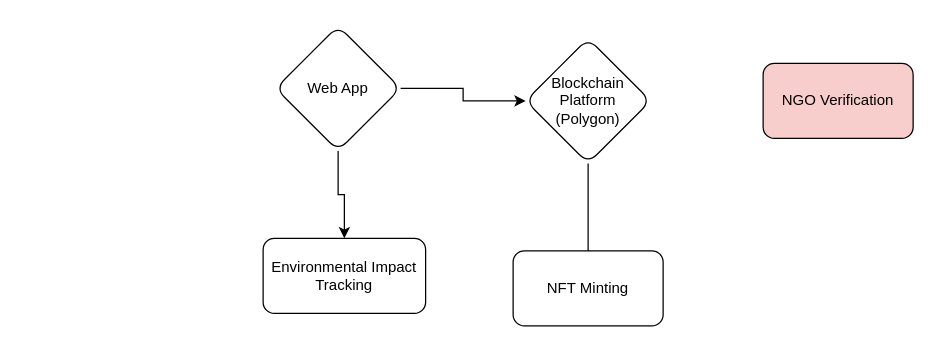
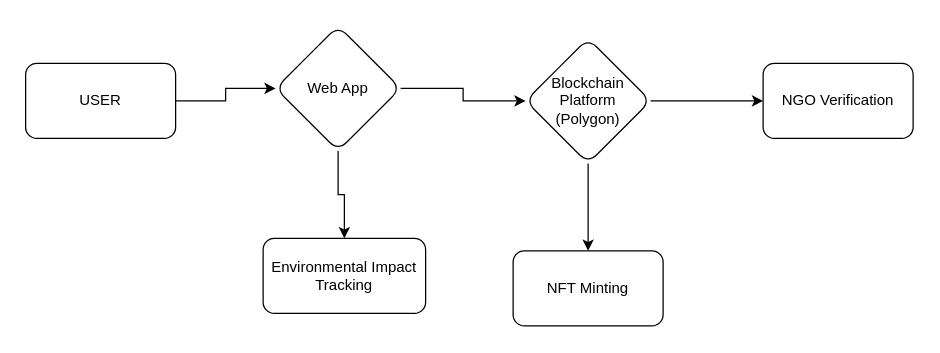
none -> (226, 99)
none -> (101, 101)
none -> (703, 101)
(838, 101) -> (838, 101)
(588, 244) -> (588, 241)
